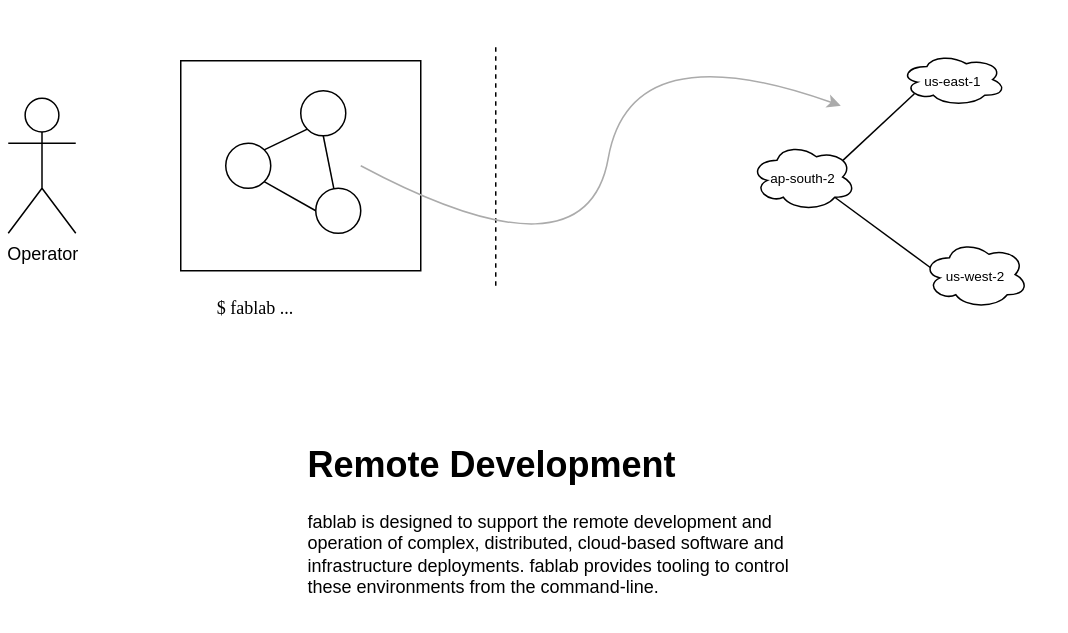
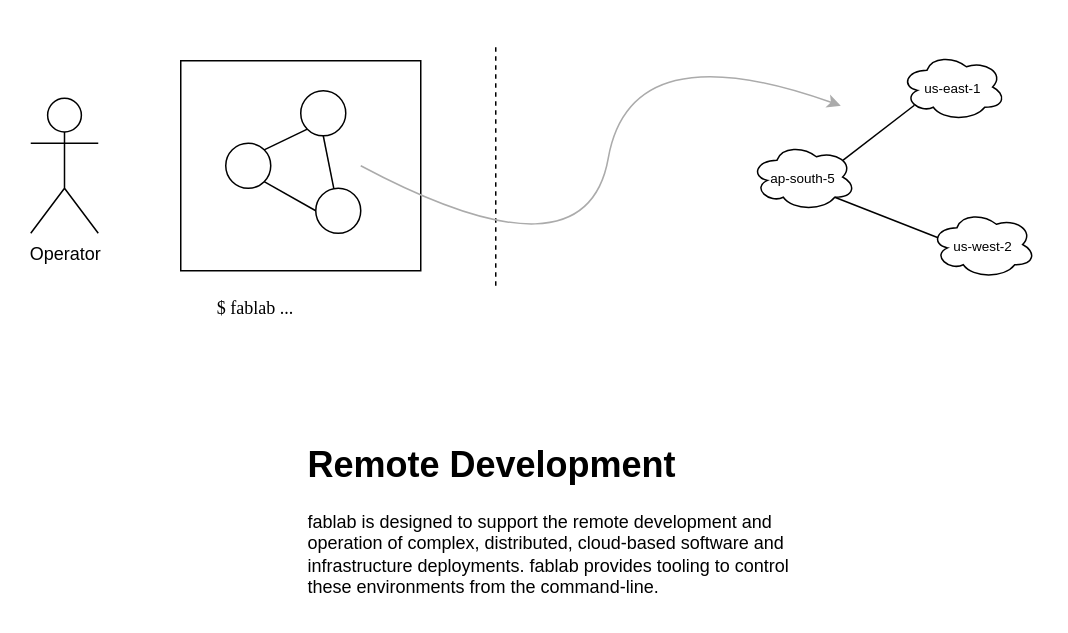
(953, 80) -> (953, 87)
(42, 166) -> (65, 166)
(803, 178) -> (803, 178)
(976, 275) -> (983, 245)
